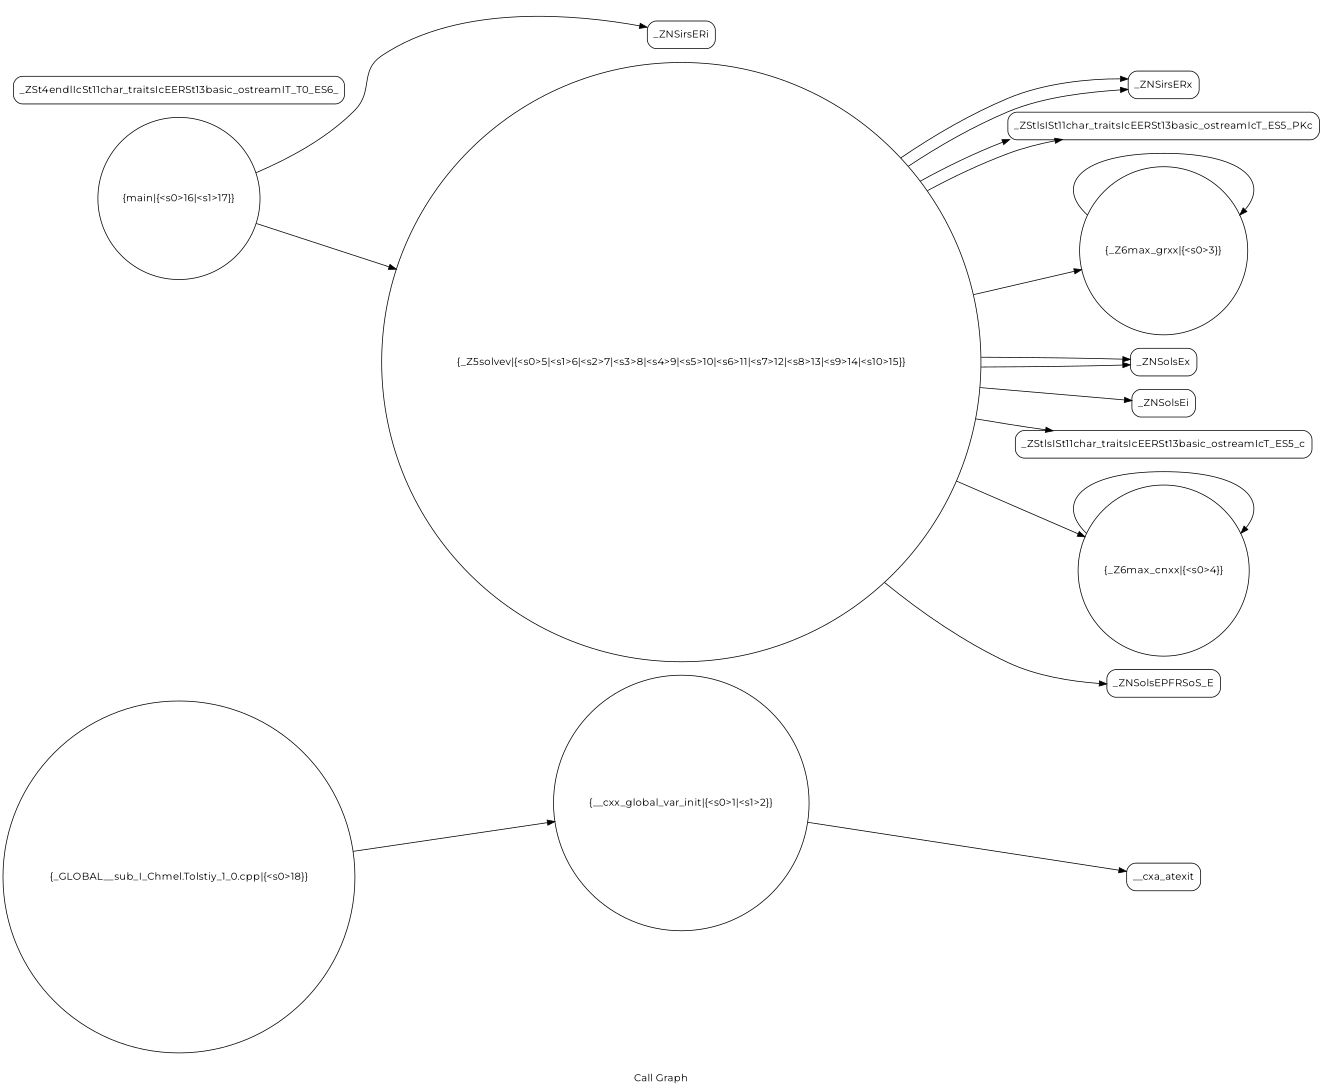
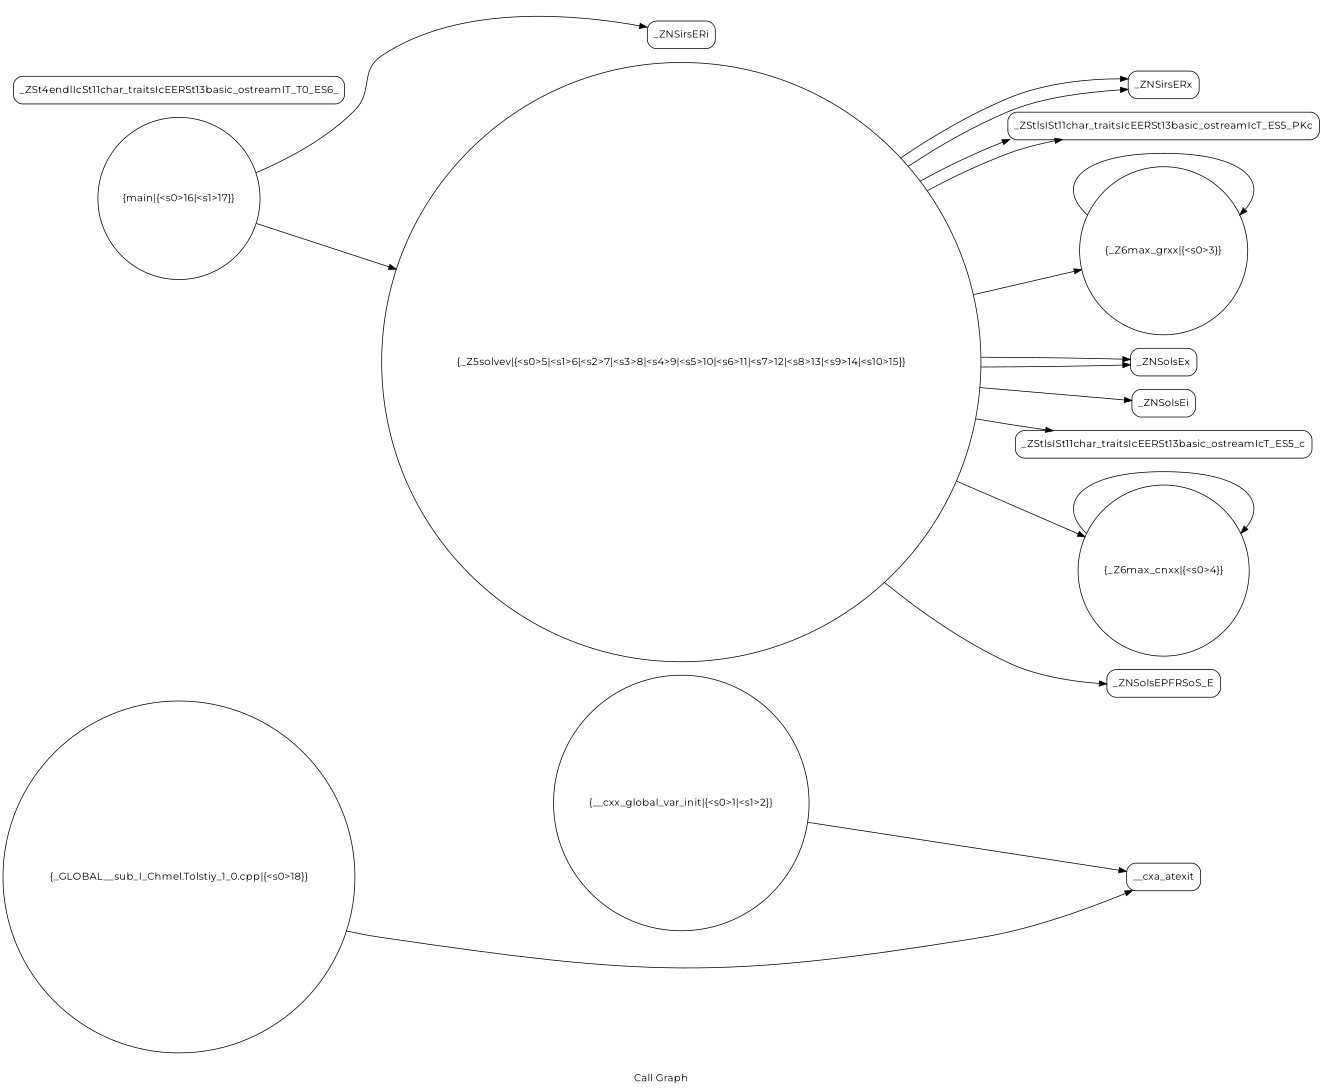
(450, 837) -> (739, 967)
